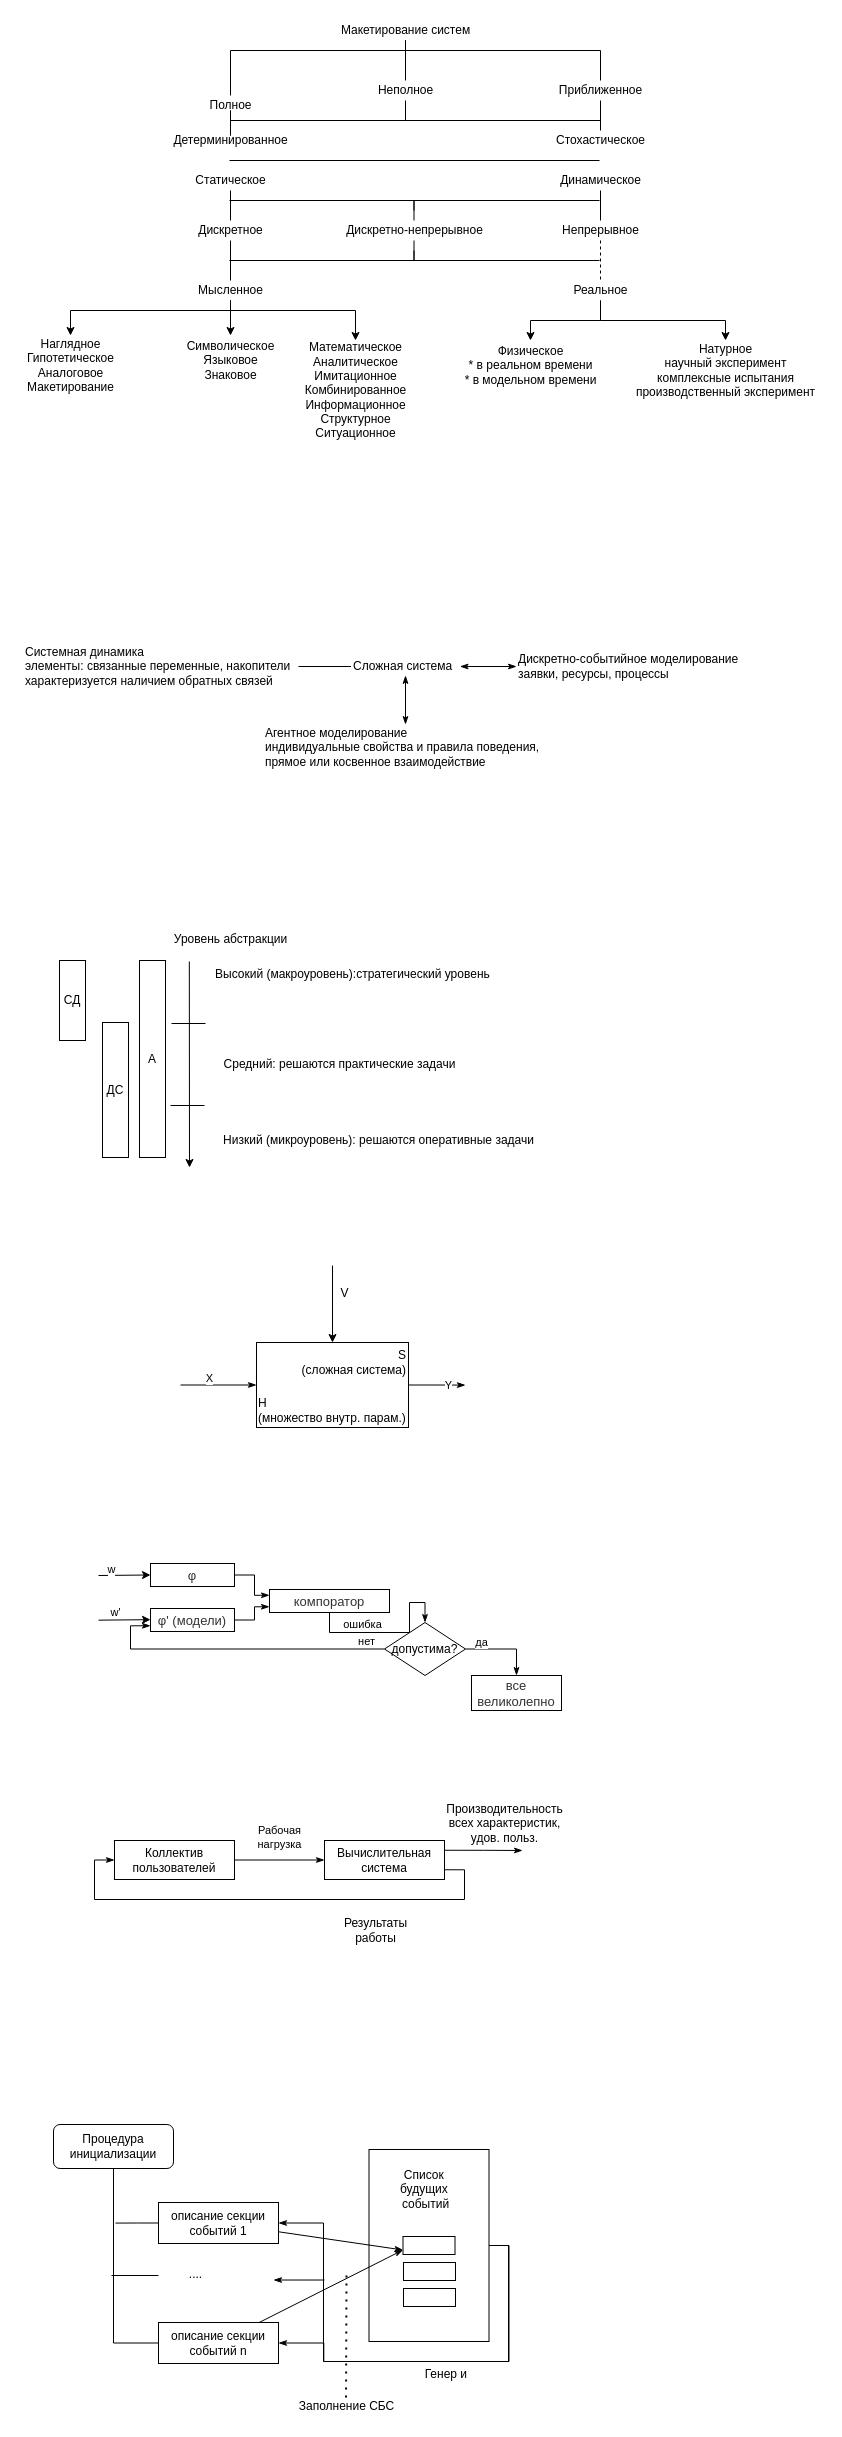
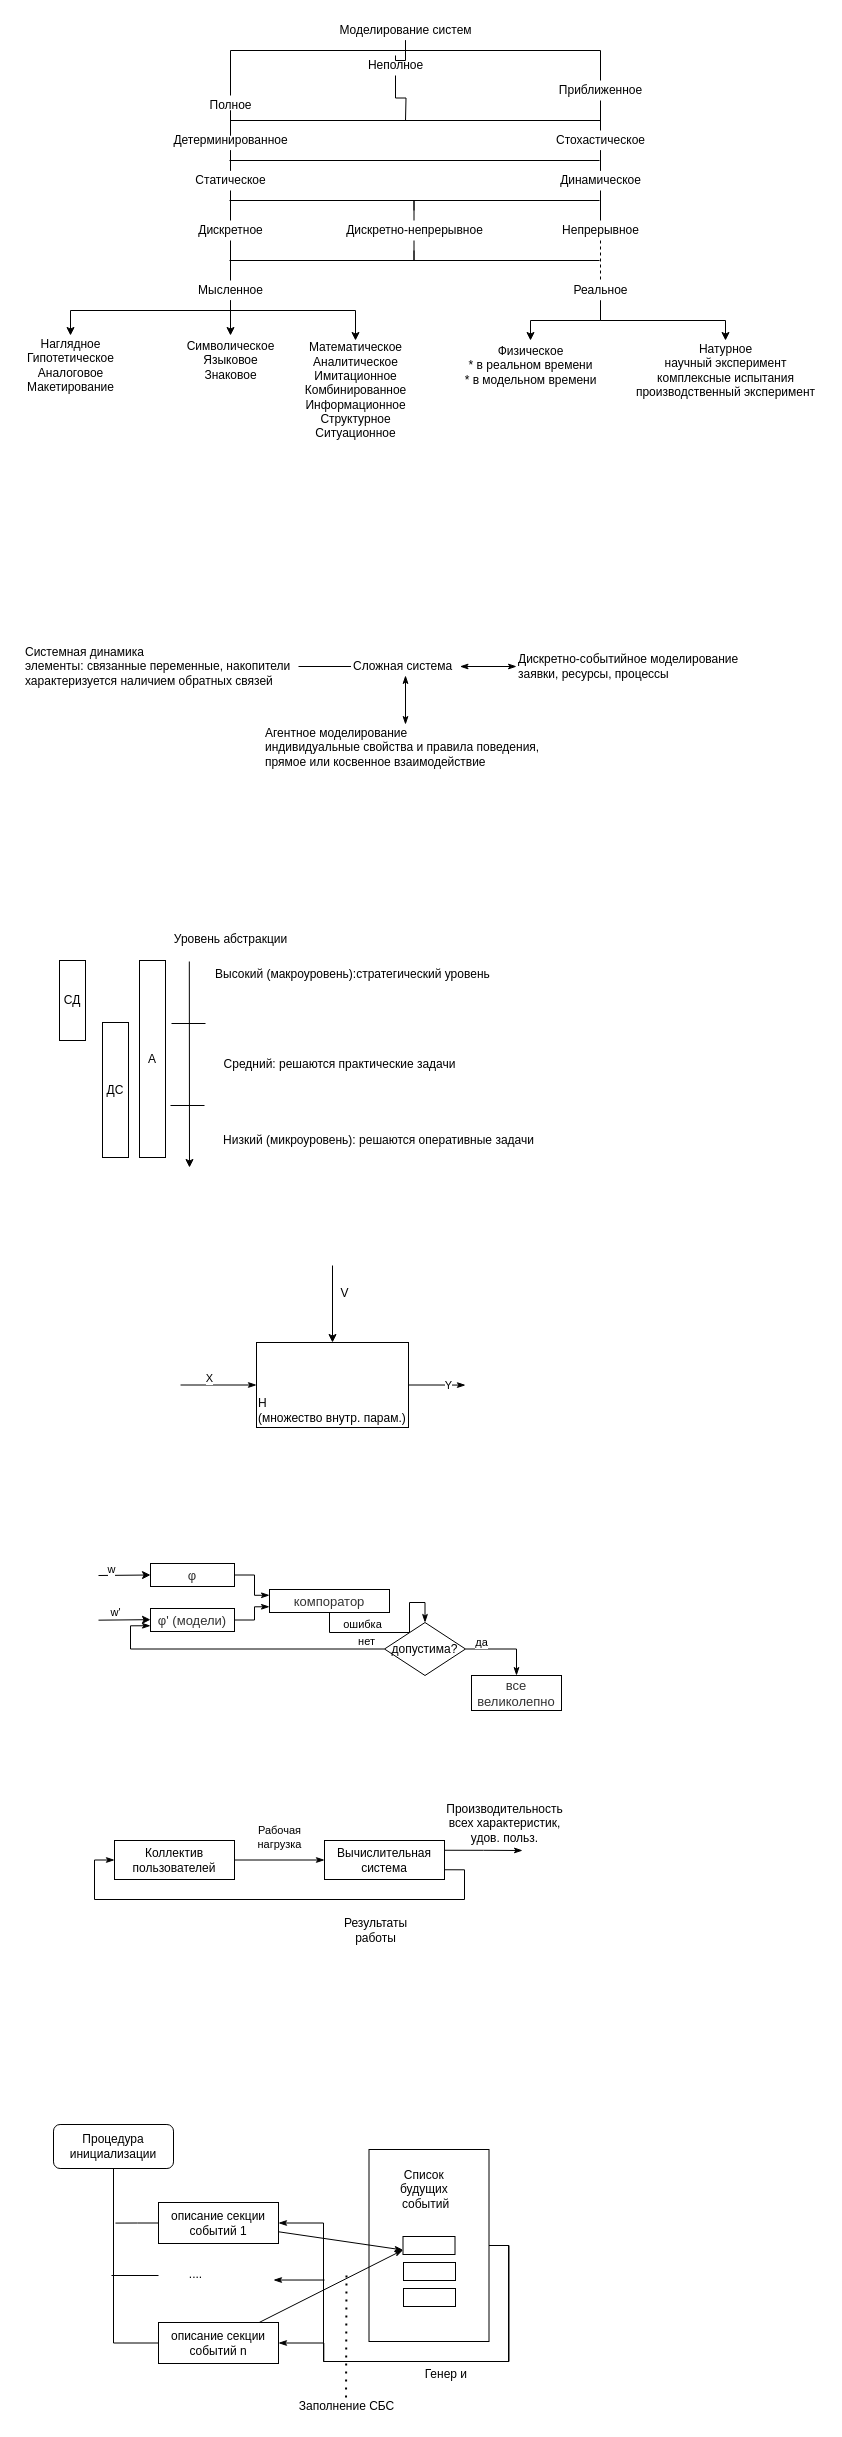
(406, 31) -> (406, 31)
(406, 91) -> (396, 66)
none -> (601, 161)
none -> (231, 162)
(350, 1362) -> none
